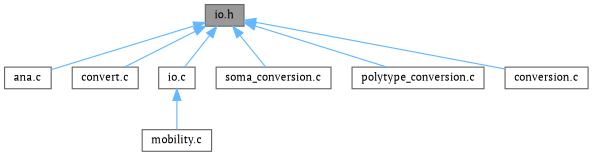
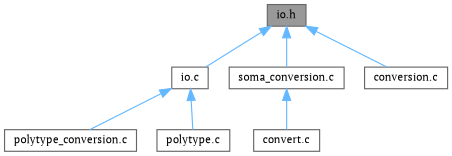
(321, 47) -> (125, 112)
(160, 49) -> (287, 115)
(28, 78) -> none
(177, 140) -> (193, 140)
